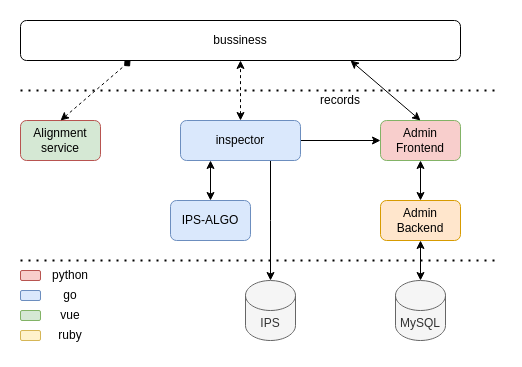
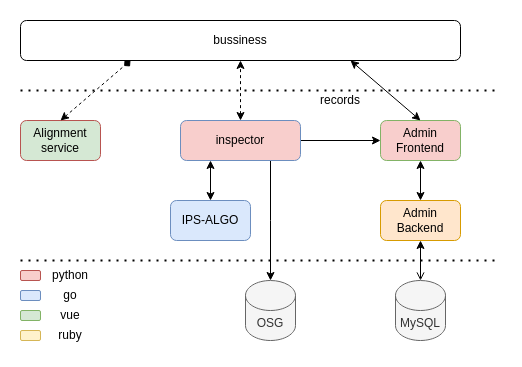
(241, 141) -> (241, 141)
(421, 272) -> (421, 274)
(271, 324) -> (271, 324)
